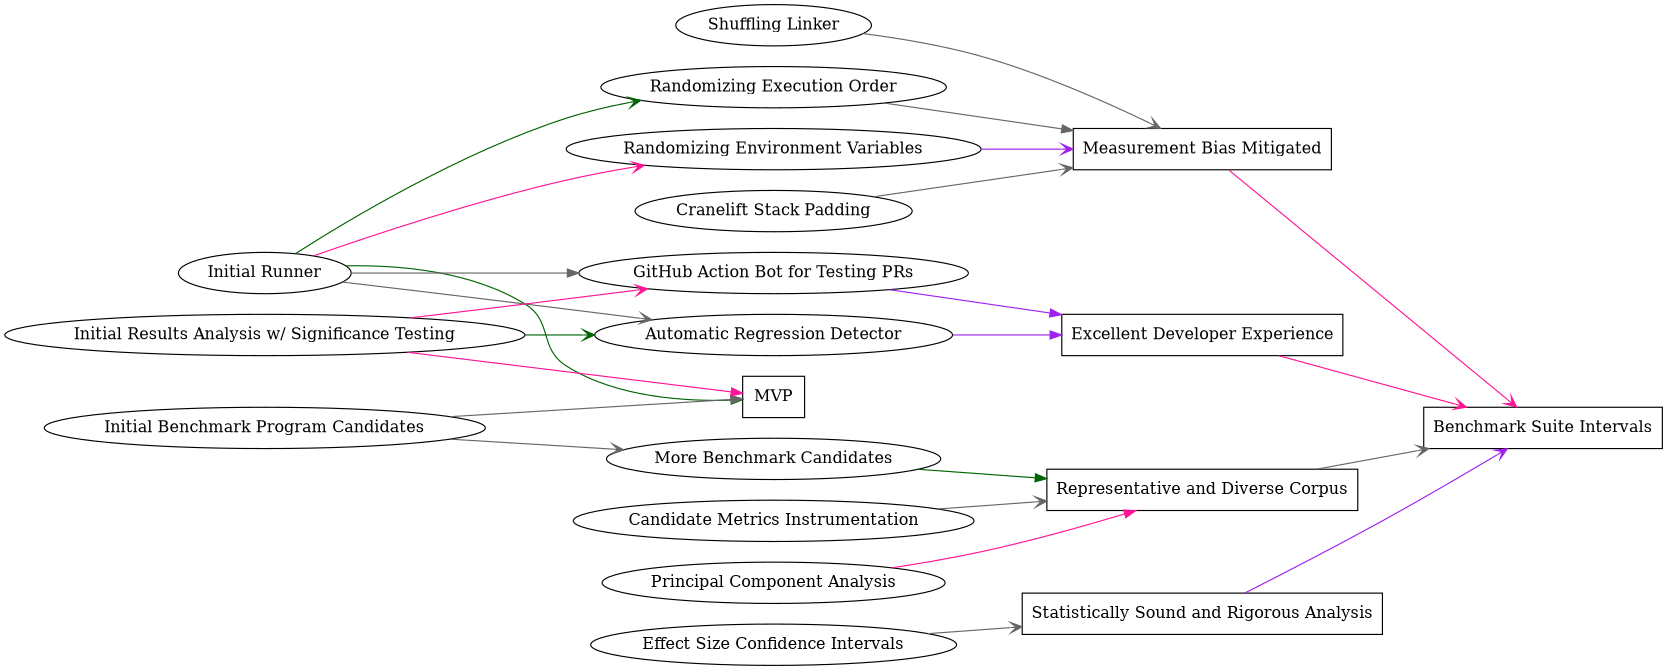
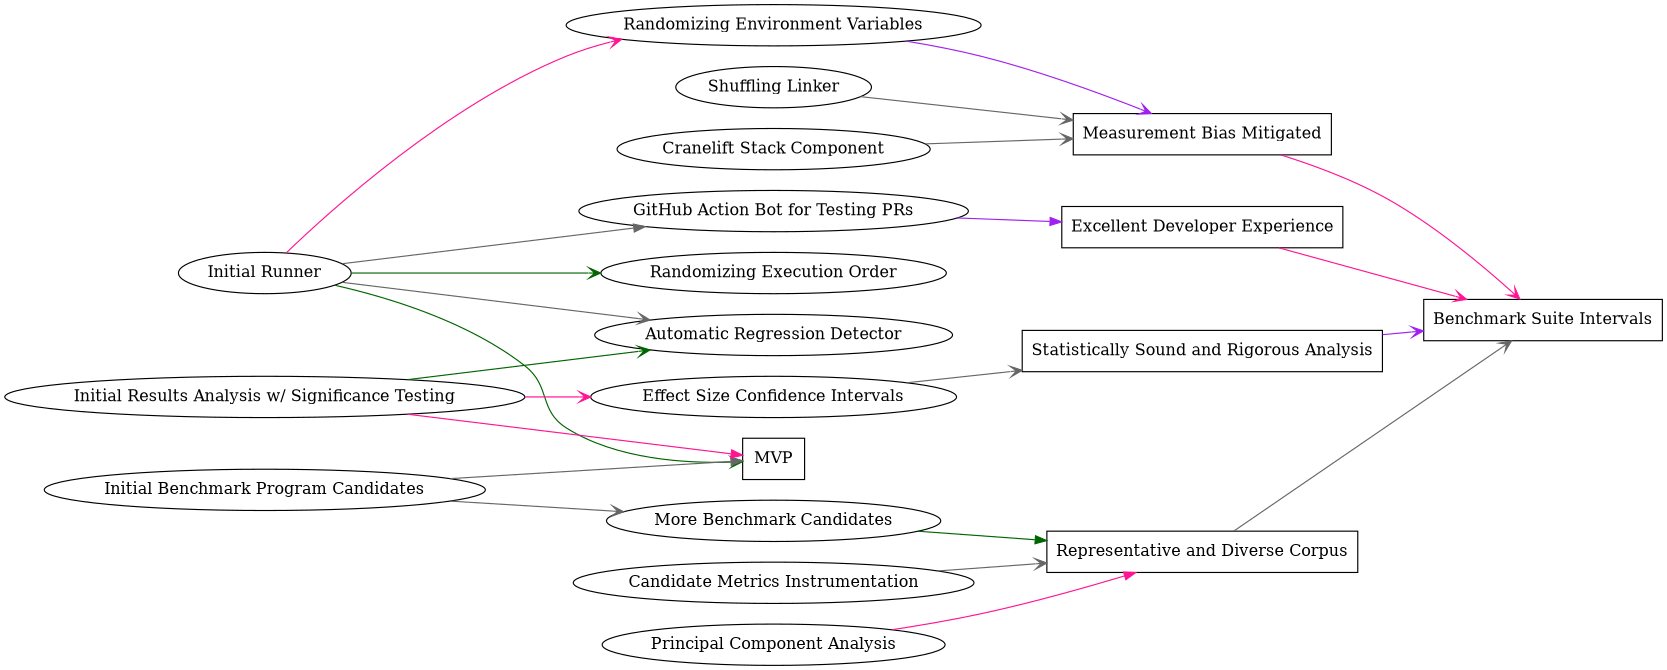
(973, 116) -> none
(774, 211) -> (774, 149)
(495, 308) -> (552, 397)
(544, 328) -> (538, 380)
(1001, 335) -> none
